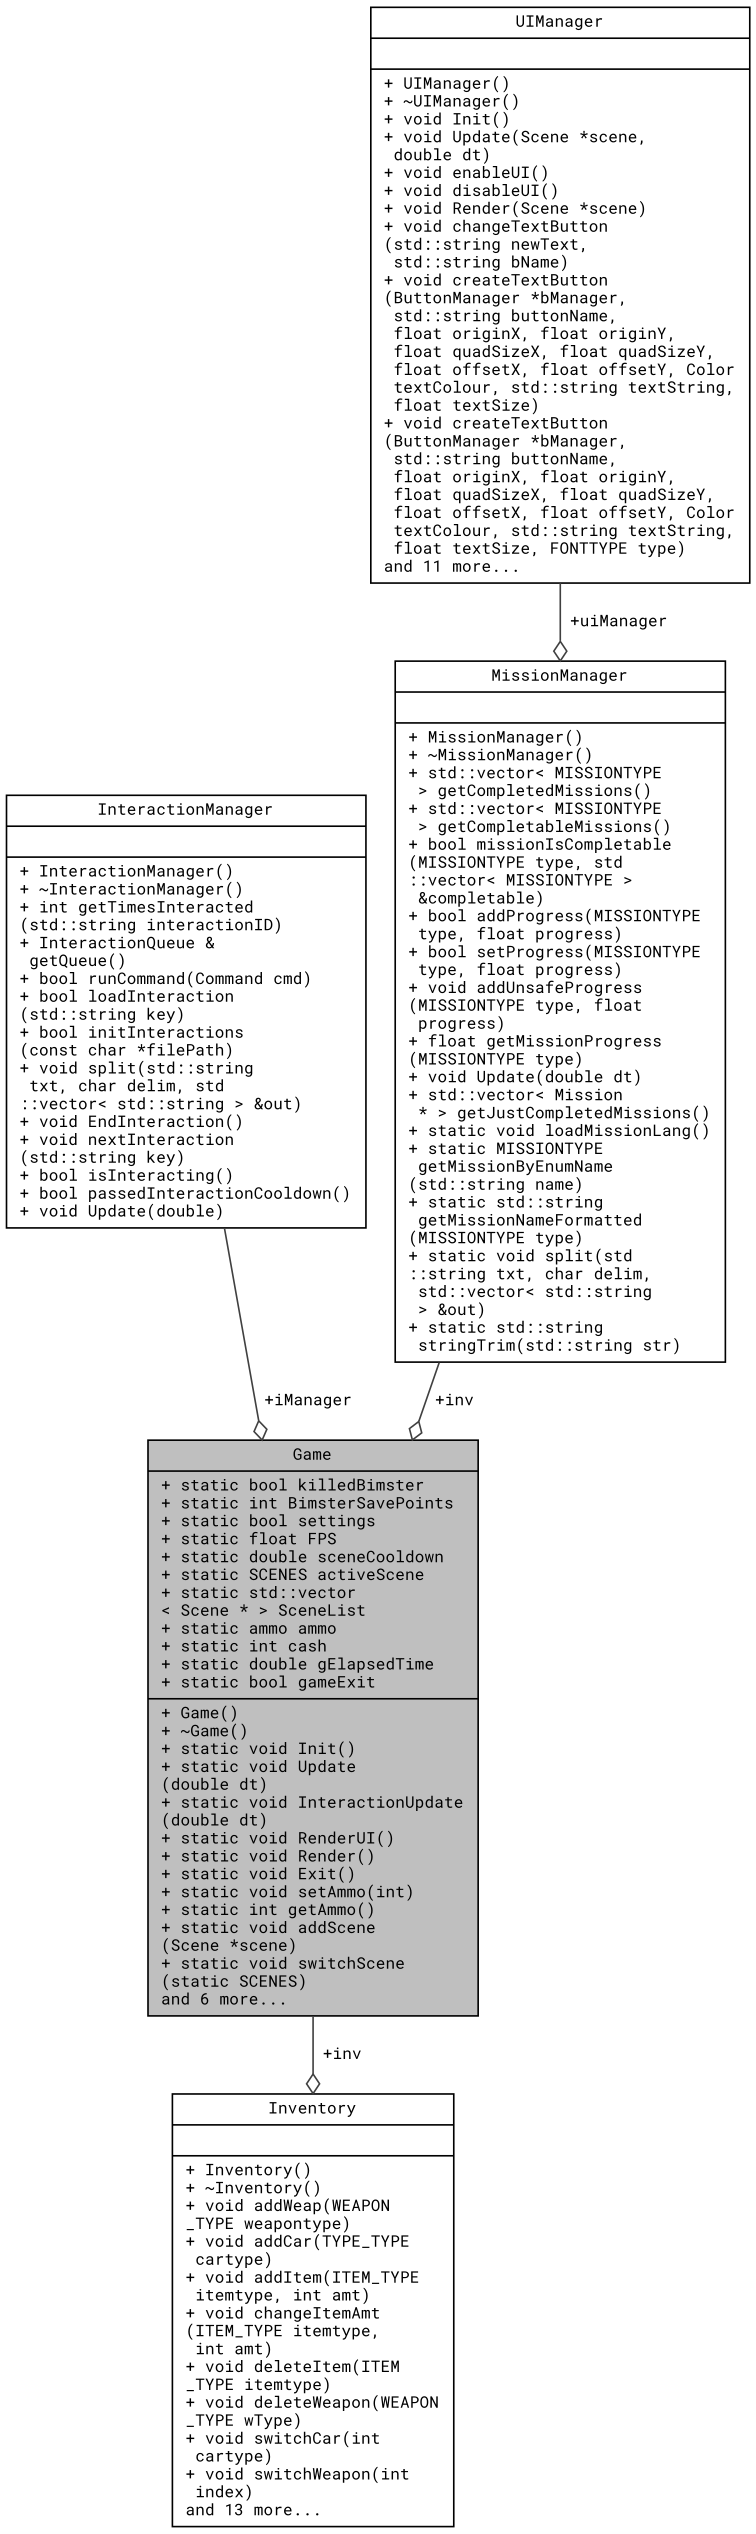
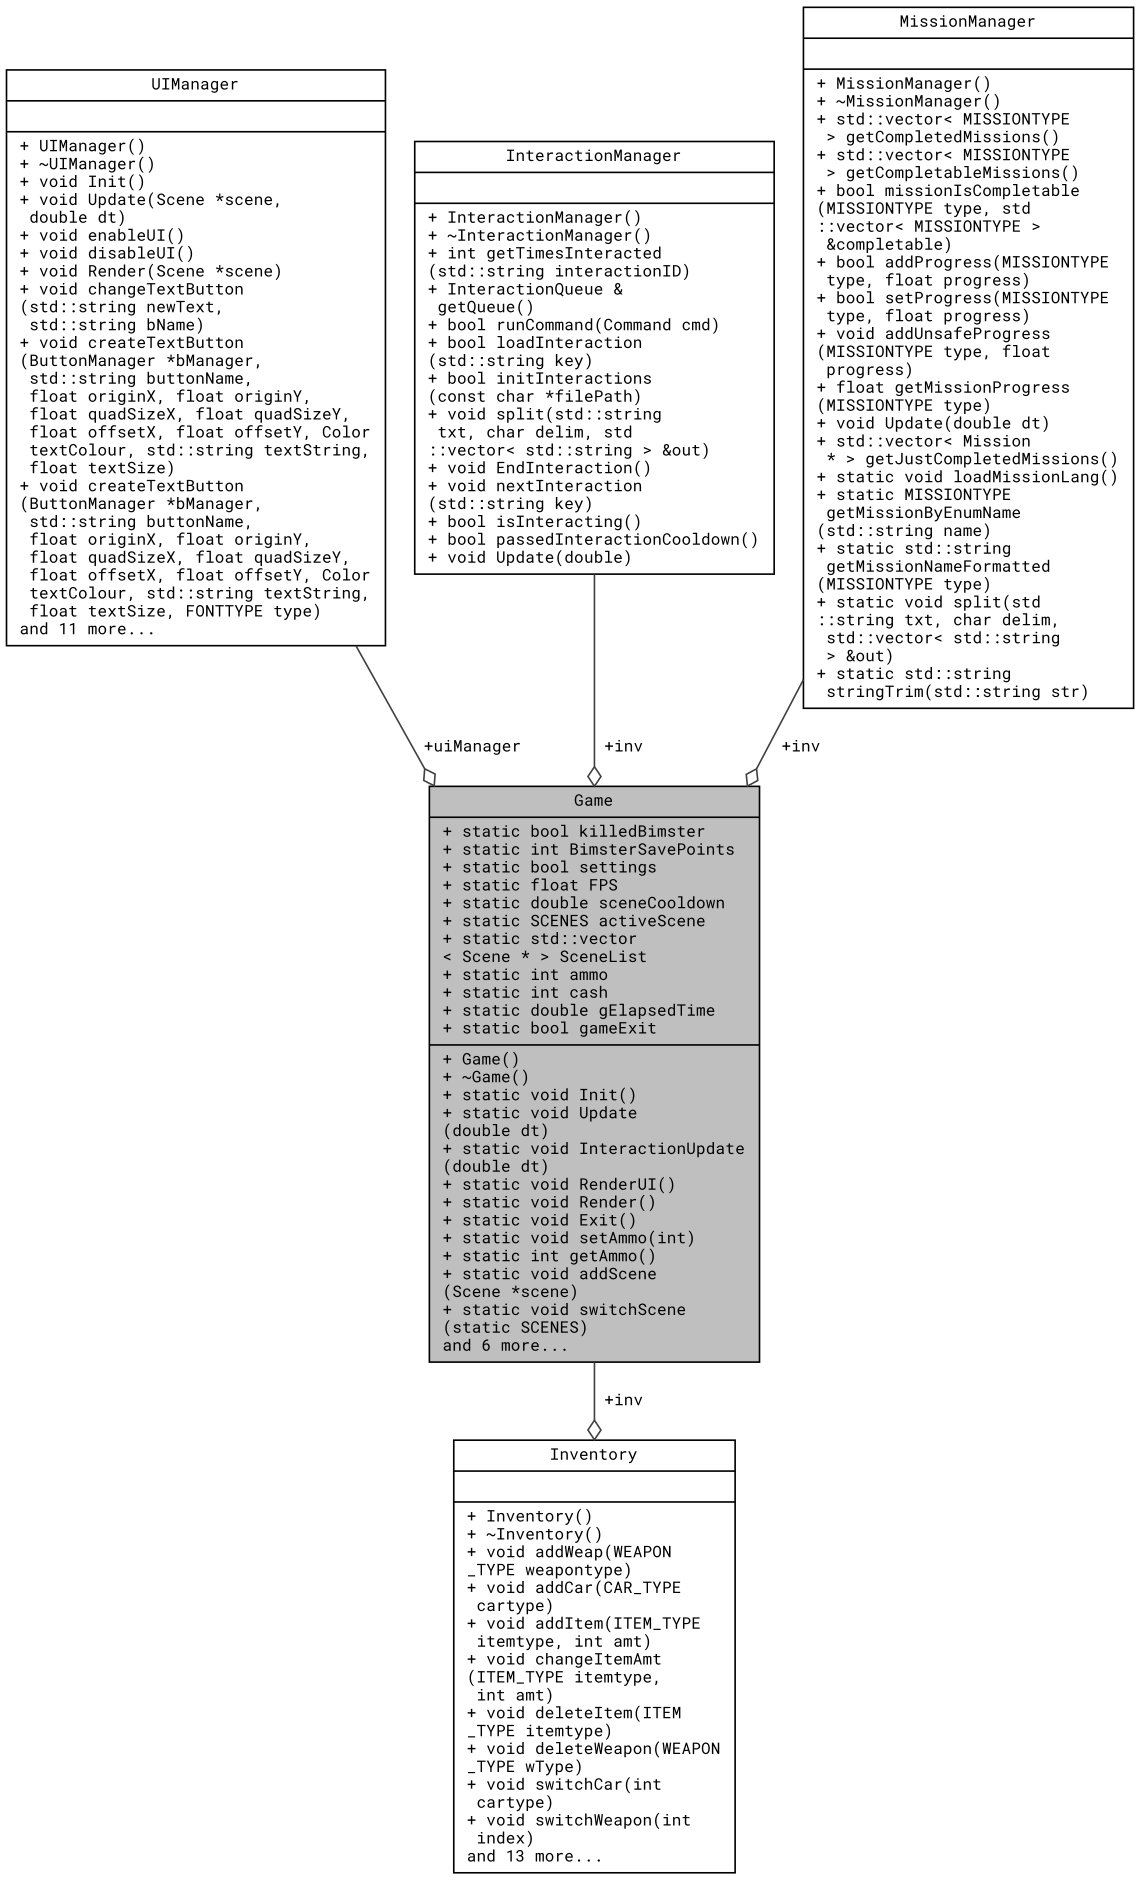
(560, 612) -> (390, 707)
(304, 1401) -> (620, 747)
(250, 1629) -> (526, 975)
(298, 2242) -> (575, 1588)
